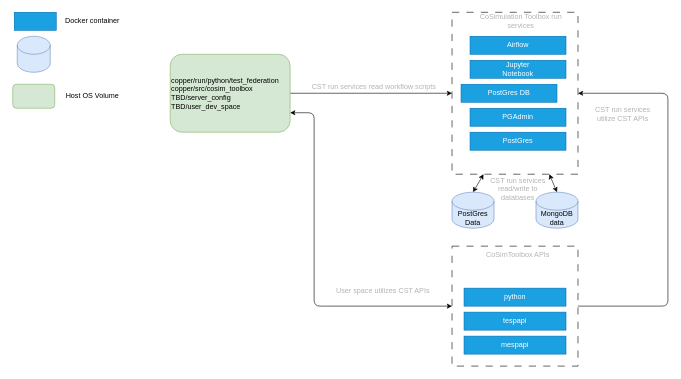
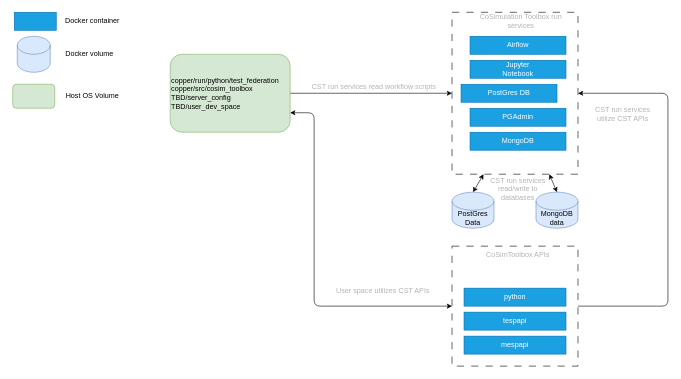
none -> (89, 54)
(518, 141) -> (518, 141)
